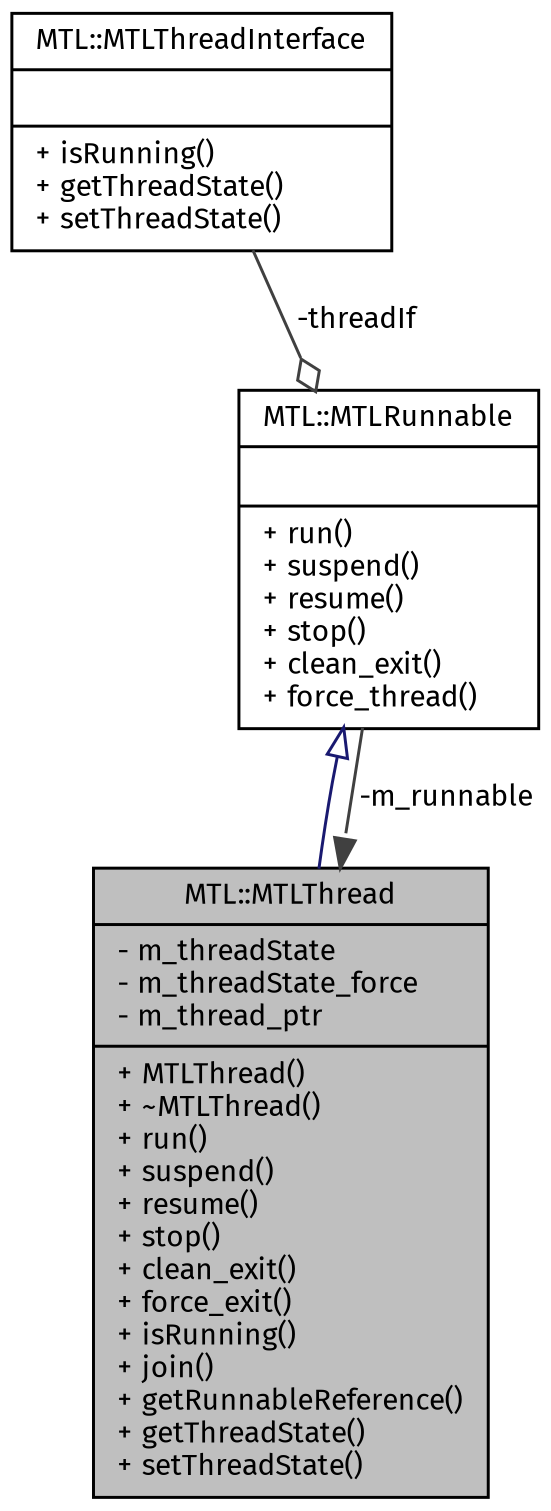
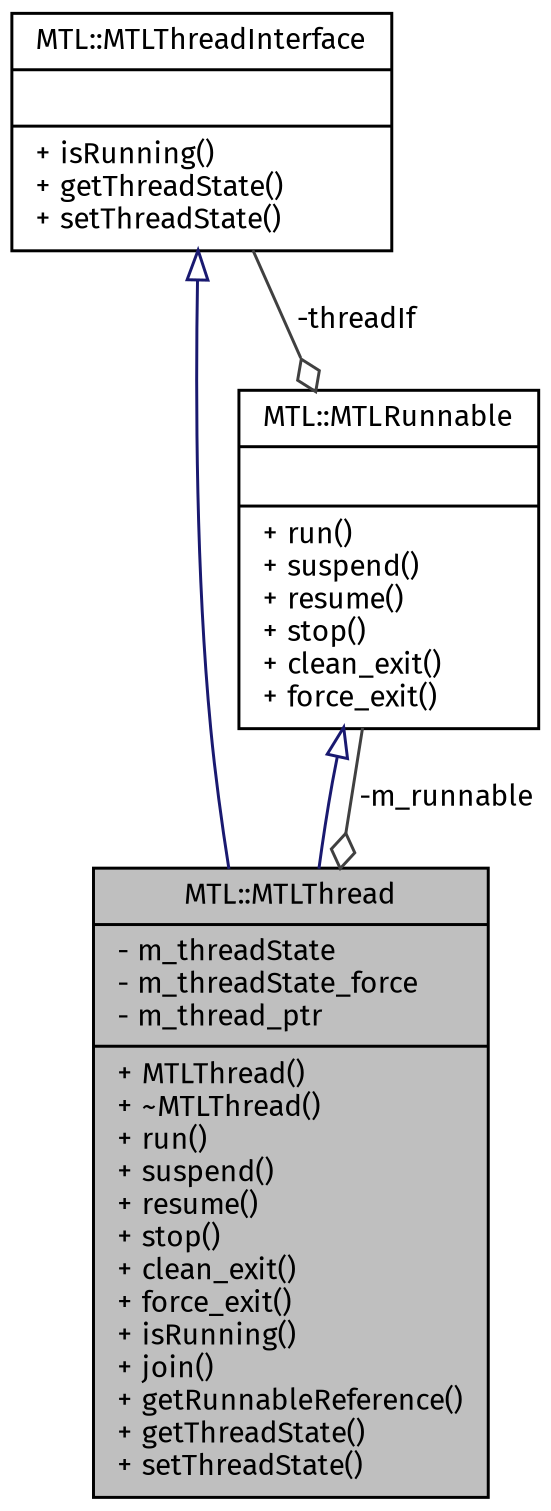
none -> (201, 575)
(371, 697) -> (350, 697)
(354, 781) -> (354, 781)
